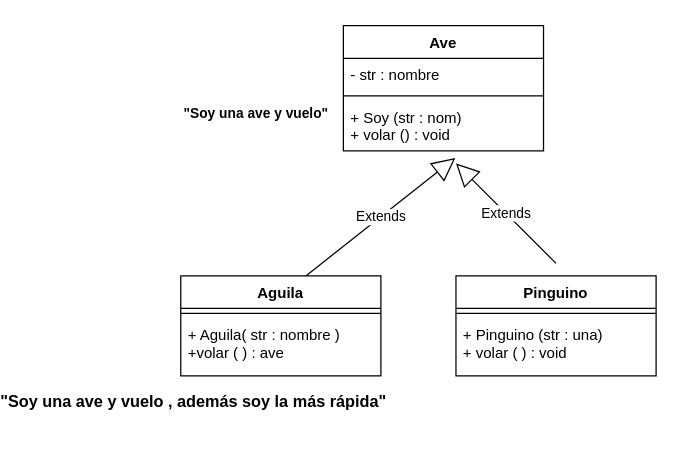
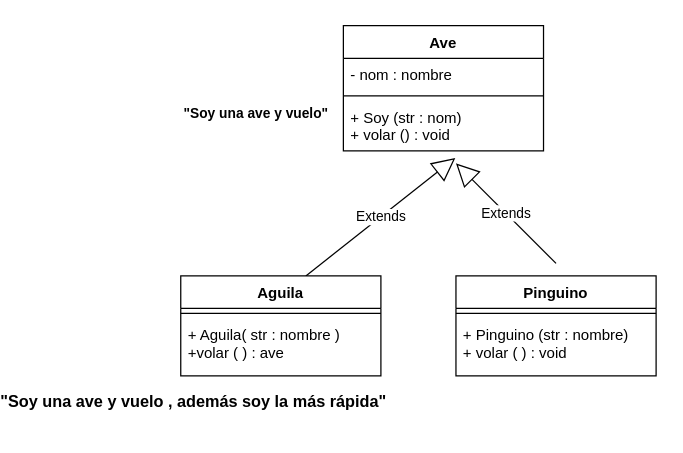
(401, 75) -> (401, 75)
(541, 335) -> (554, 335)
